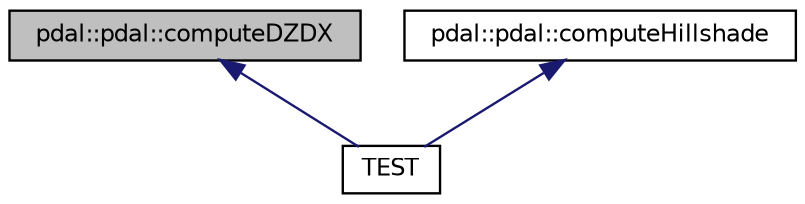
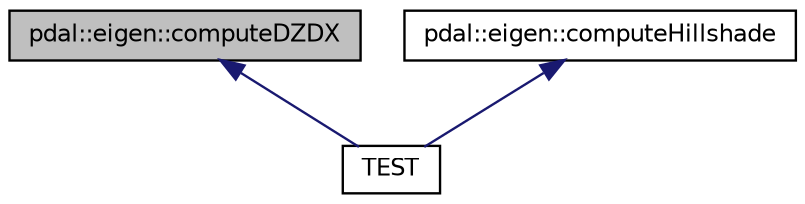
(185, 36) -> (185, 36)
(600, 36) -> (600, 36)
